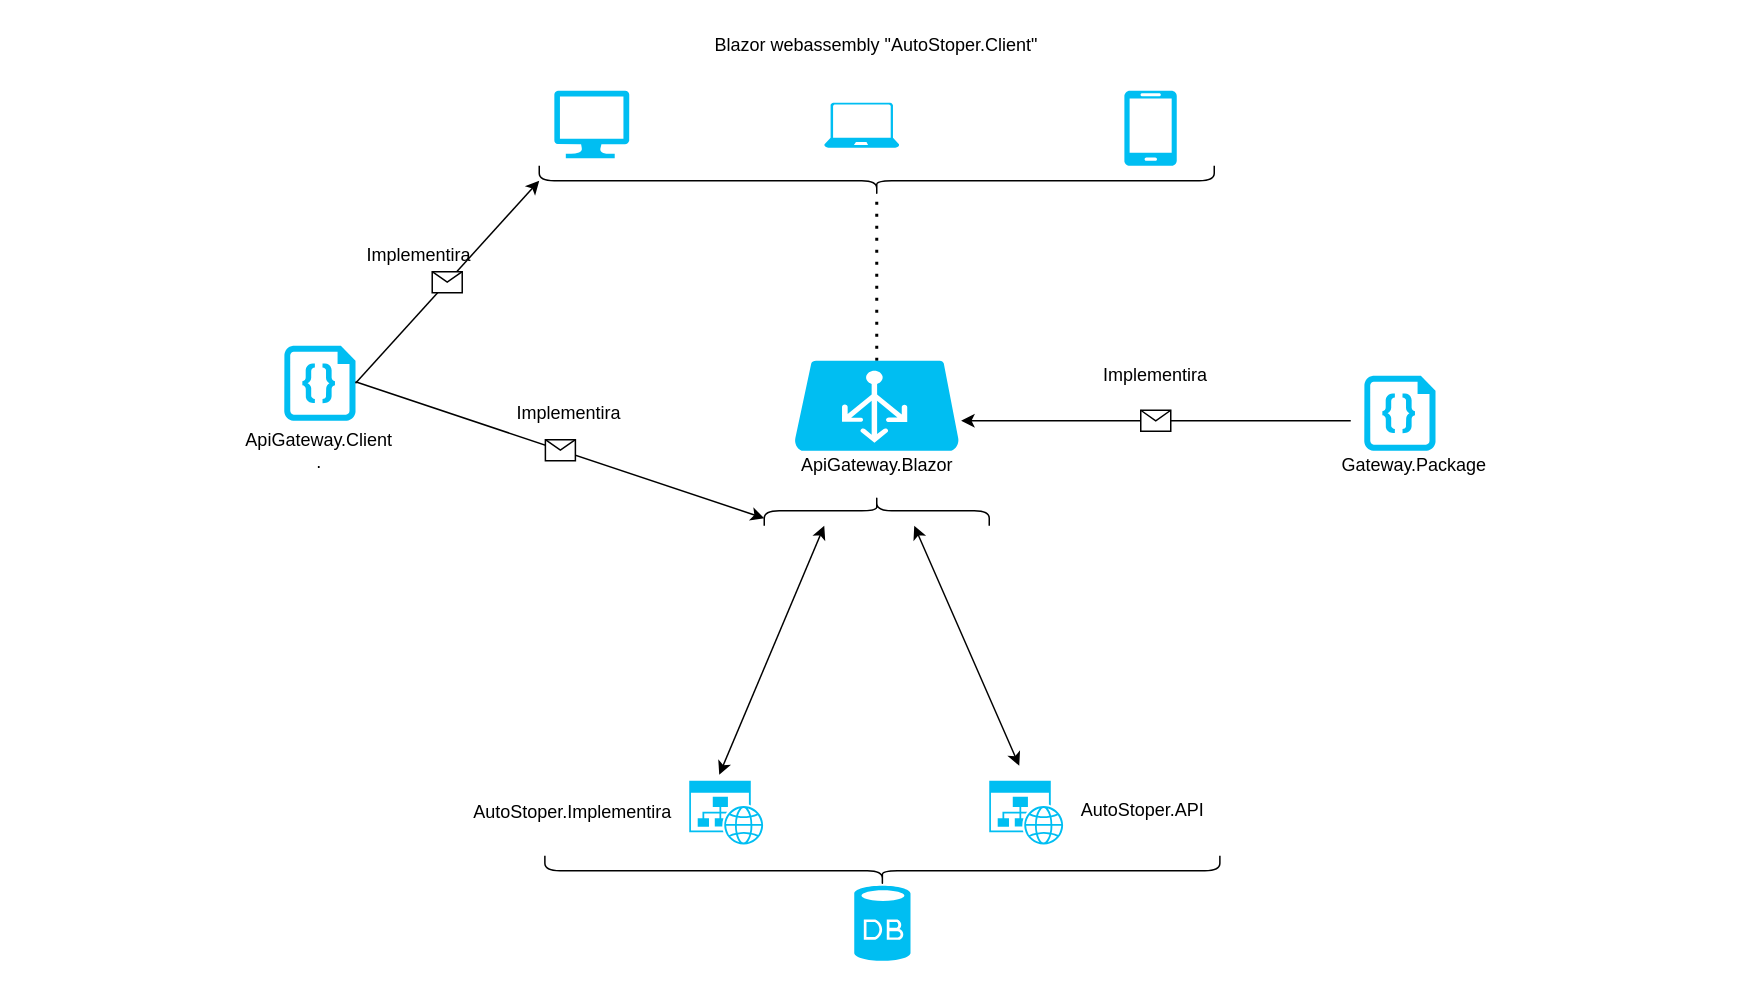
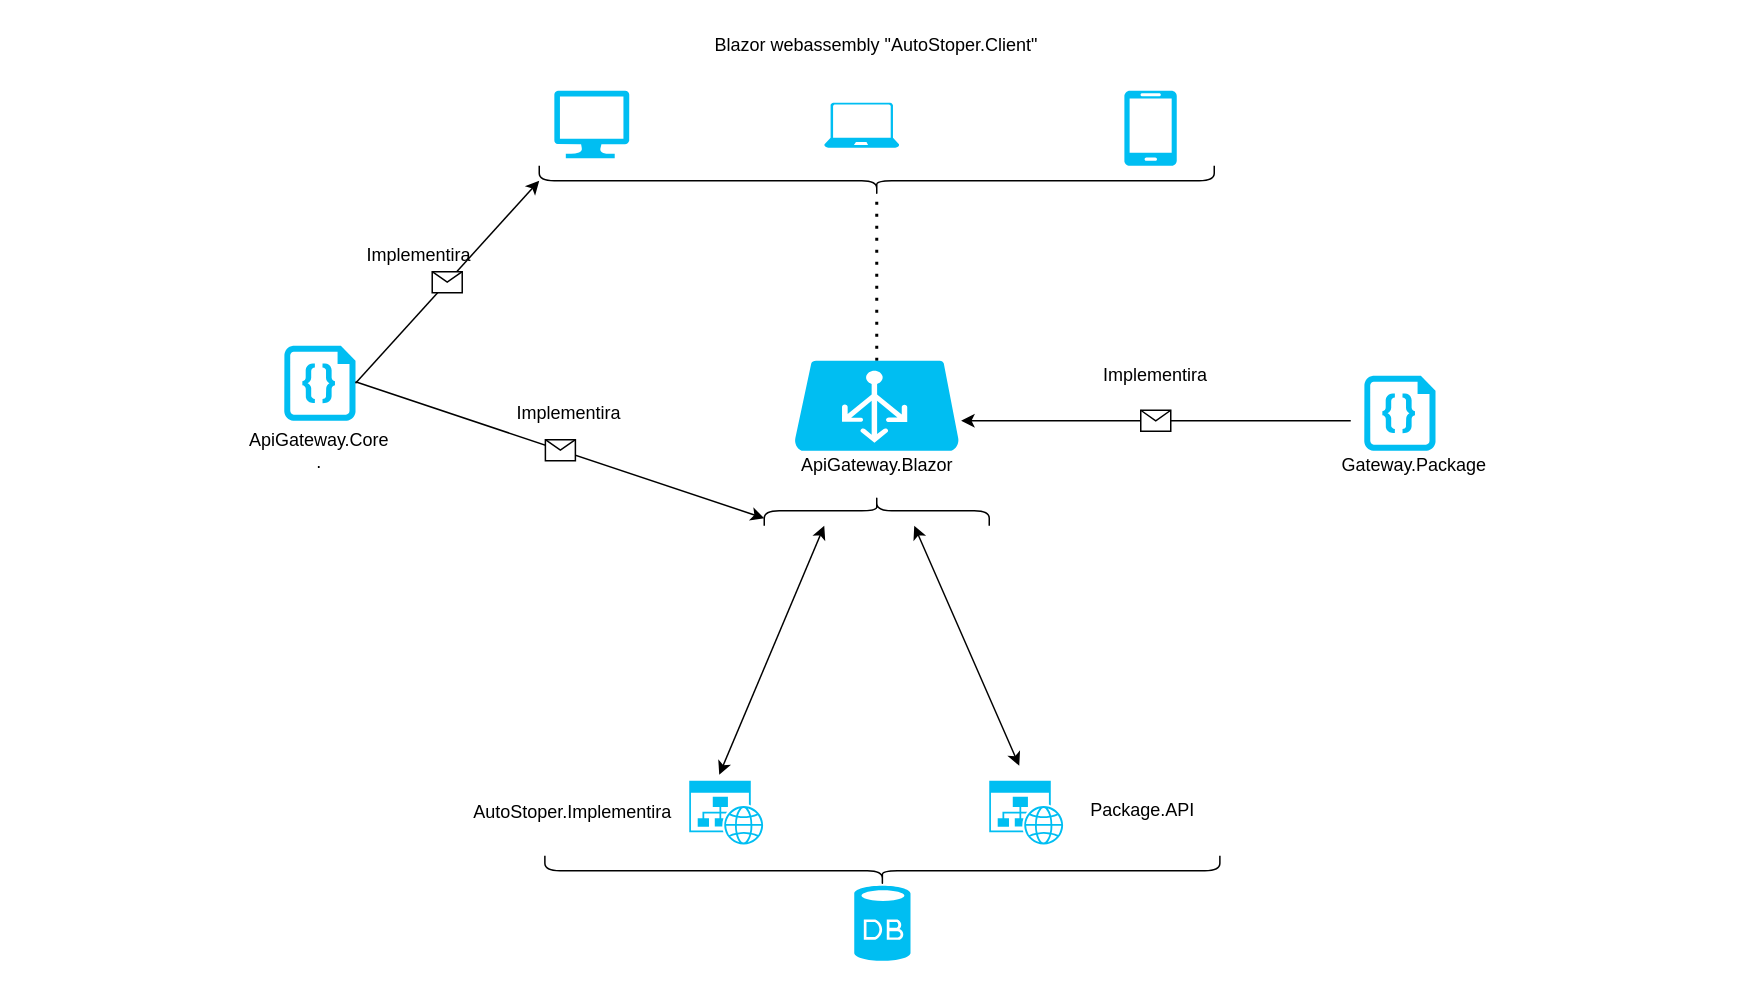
(320, 451) -> (320, 451)
(1143, 811) -> (1143, 811)
